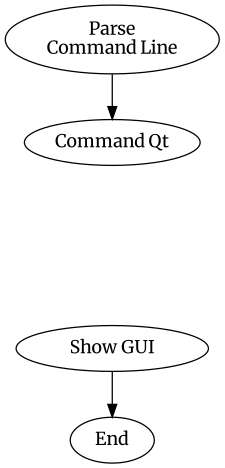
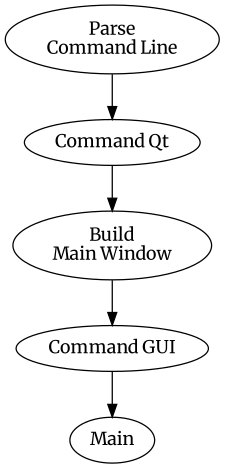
none -> (112, 245)
(112, 348) -> (112, 348)
(112, 440) -> (112, 440)
